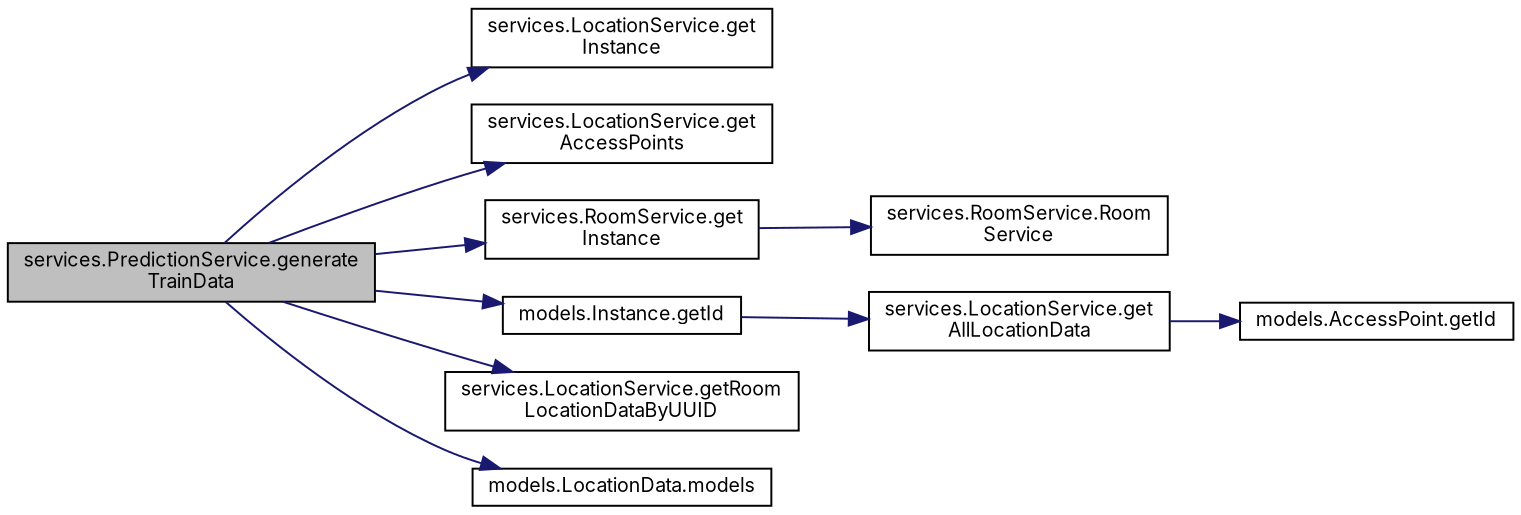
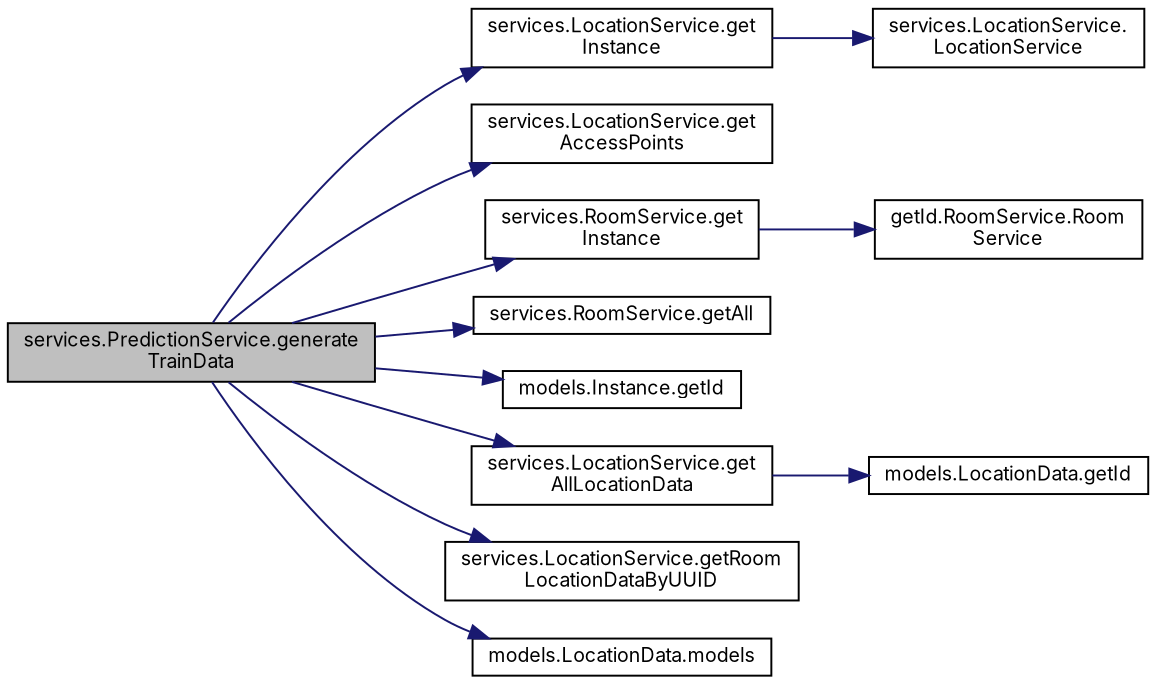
none -> (1009, 38)
(1019, 226) -> (1009, 229)
none -> (622, 315)
(795, 318) -> (393, 412)
(1377, 321) -> (1009, 476)
